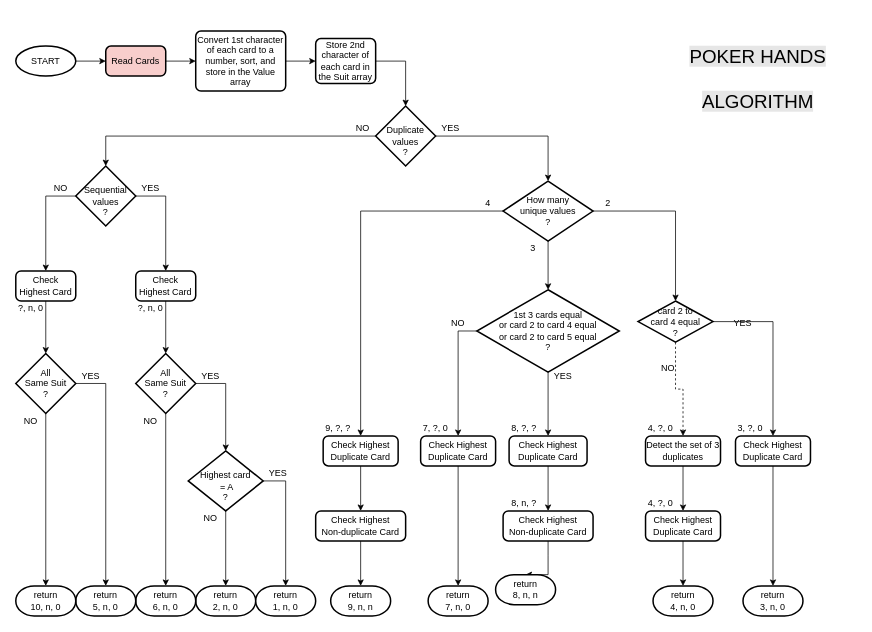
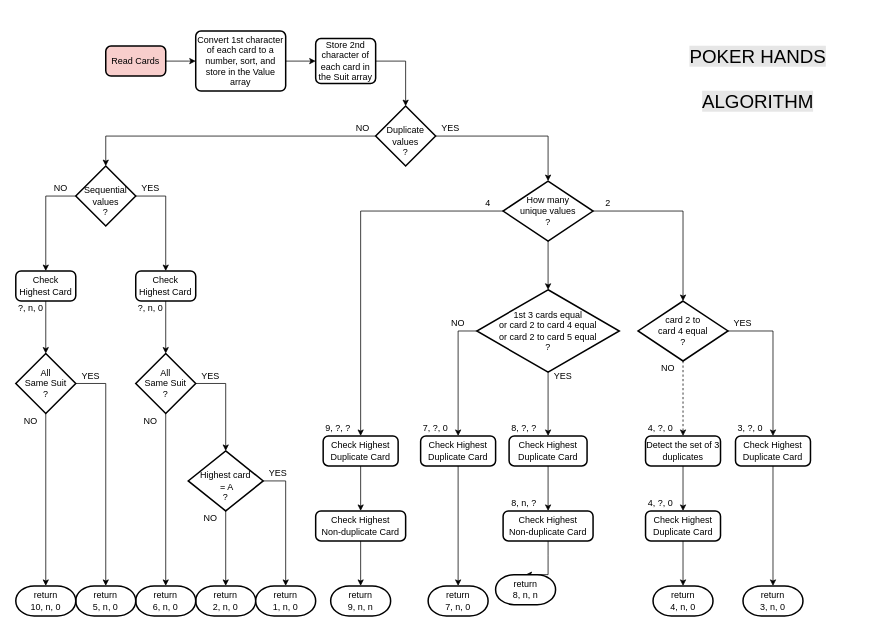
(45, 61) -> none
(99, 61) -> none
(533, 249) -> none
(675, 322) -> (683, 331)
